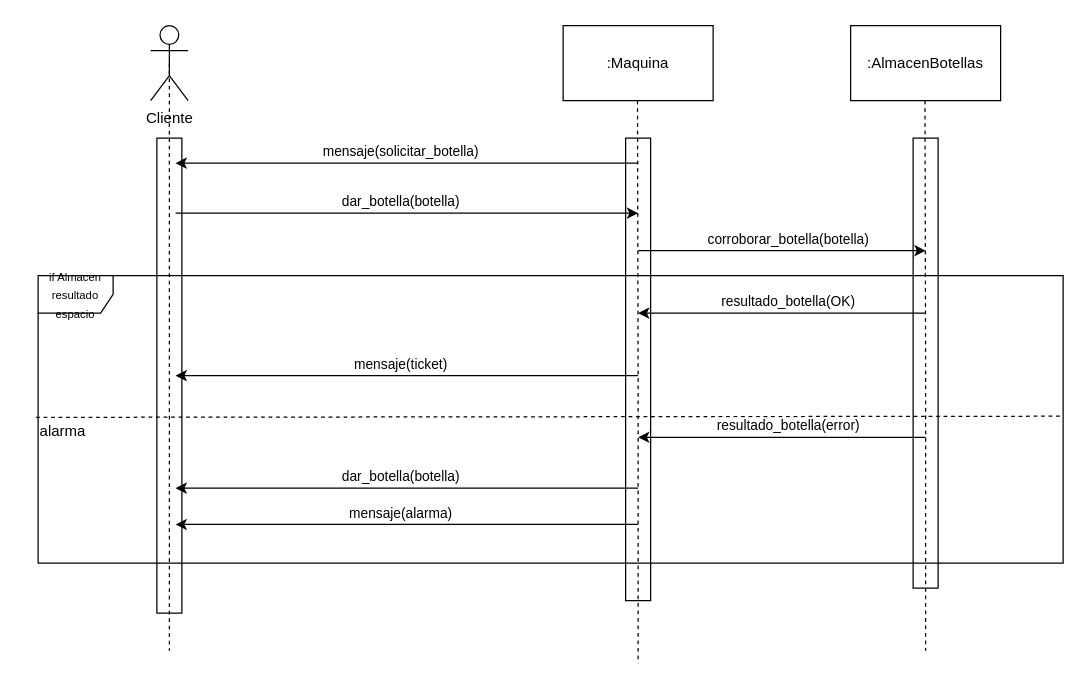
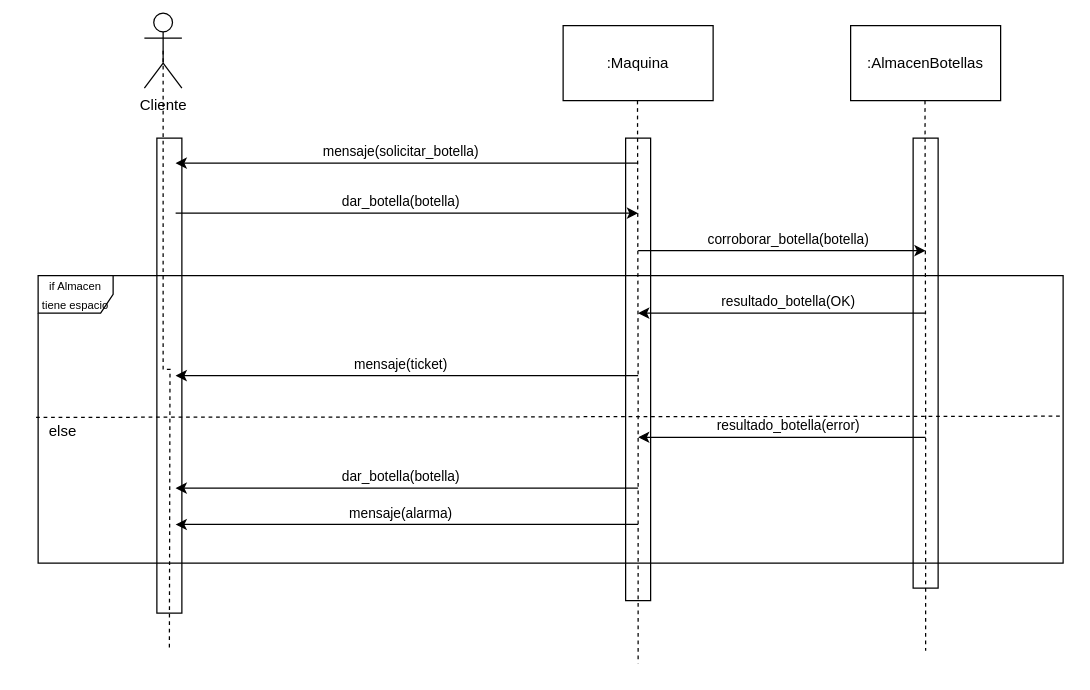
(169, 63) -> (163, 51)
(76, 294) -> (76, 294)
(63, 432) -> (63, 432)
